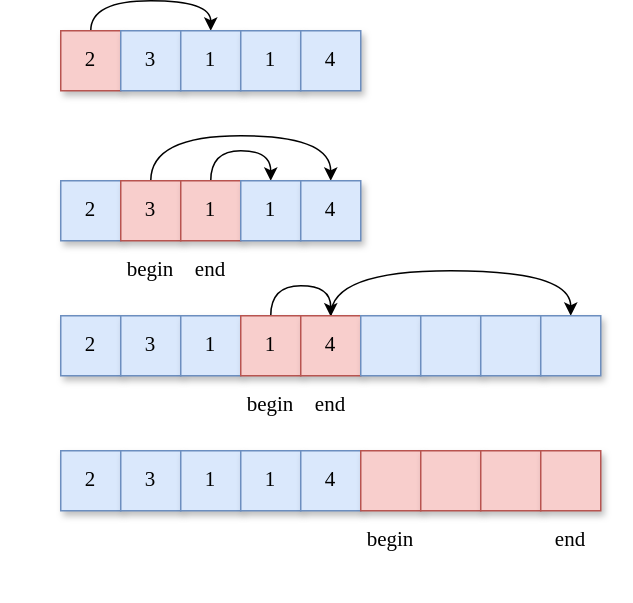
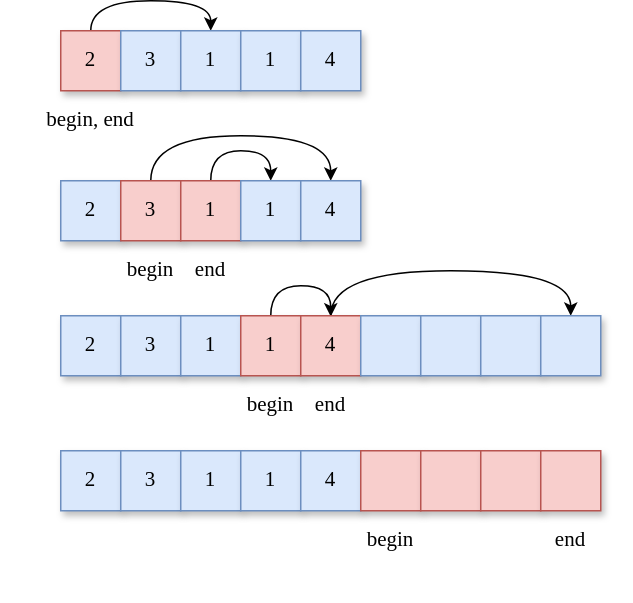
none -> (91, 121)
